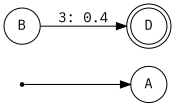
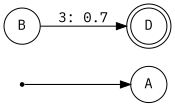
(83, 19) -> (83, 19)
